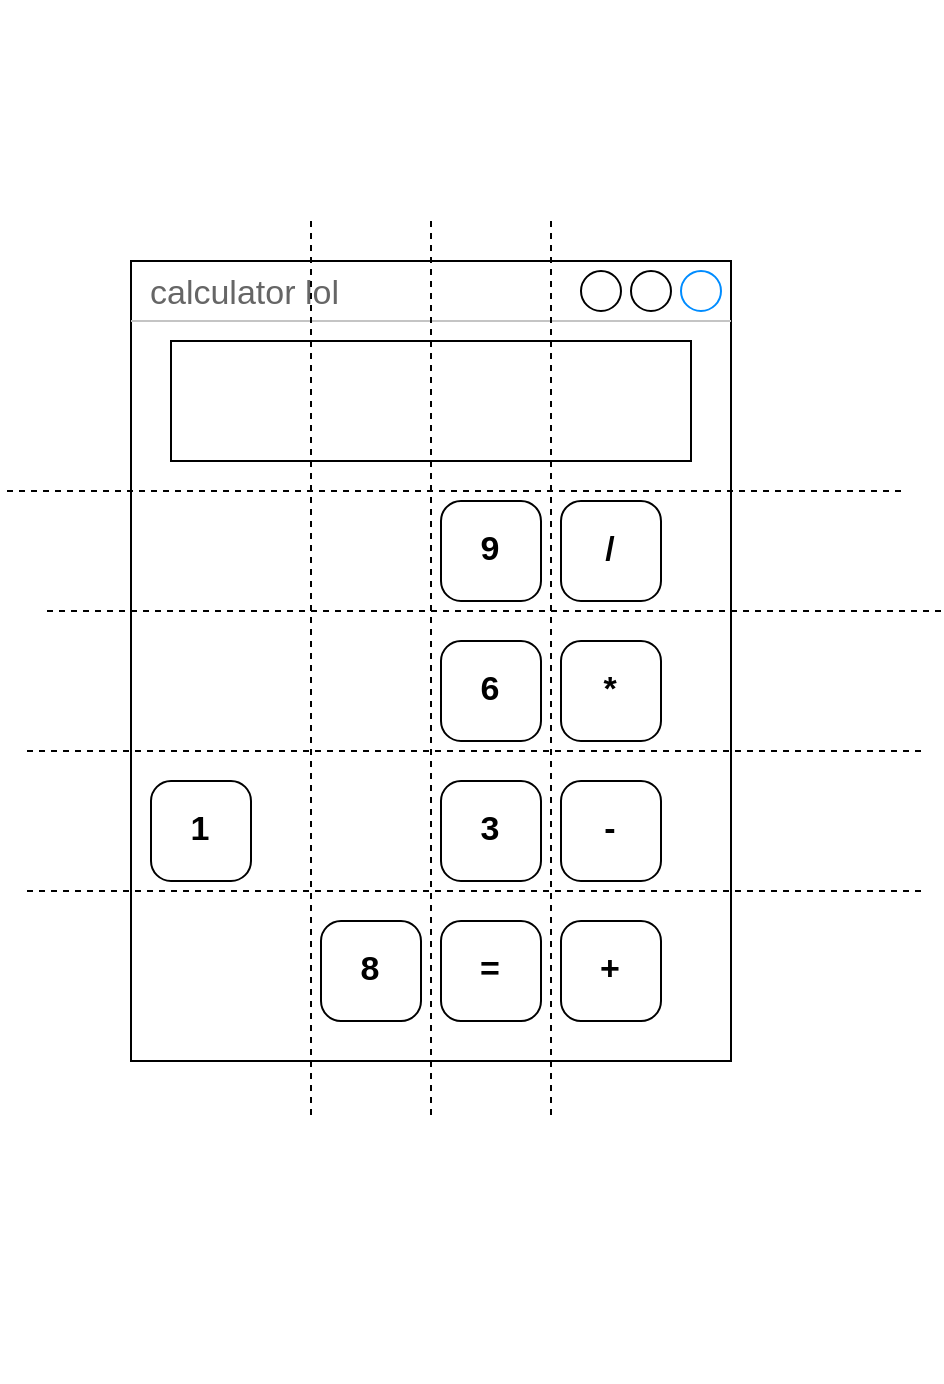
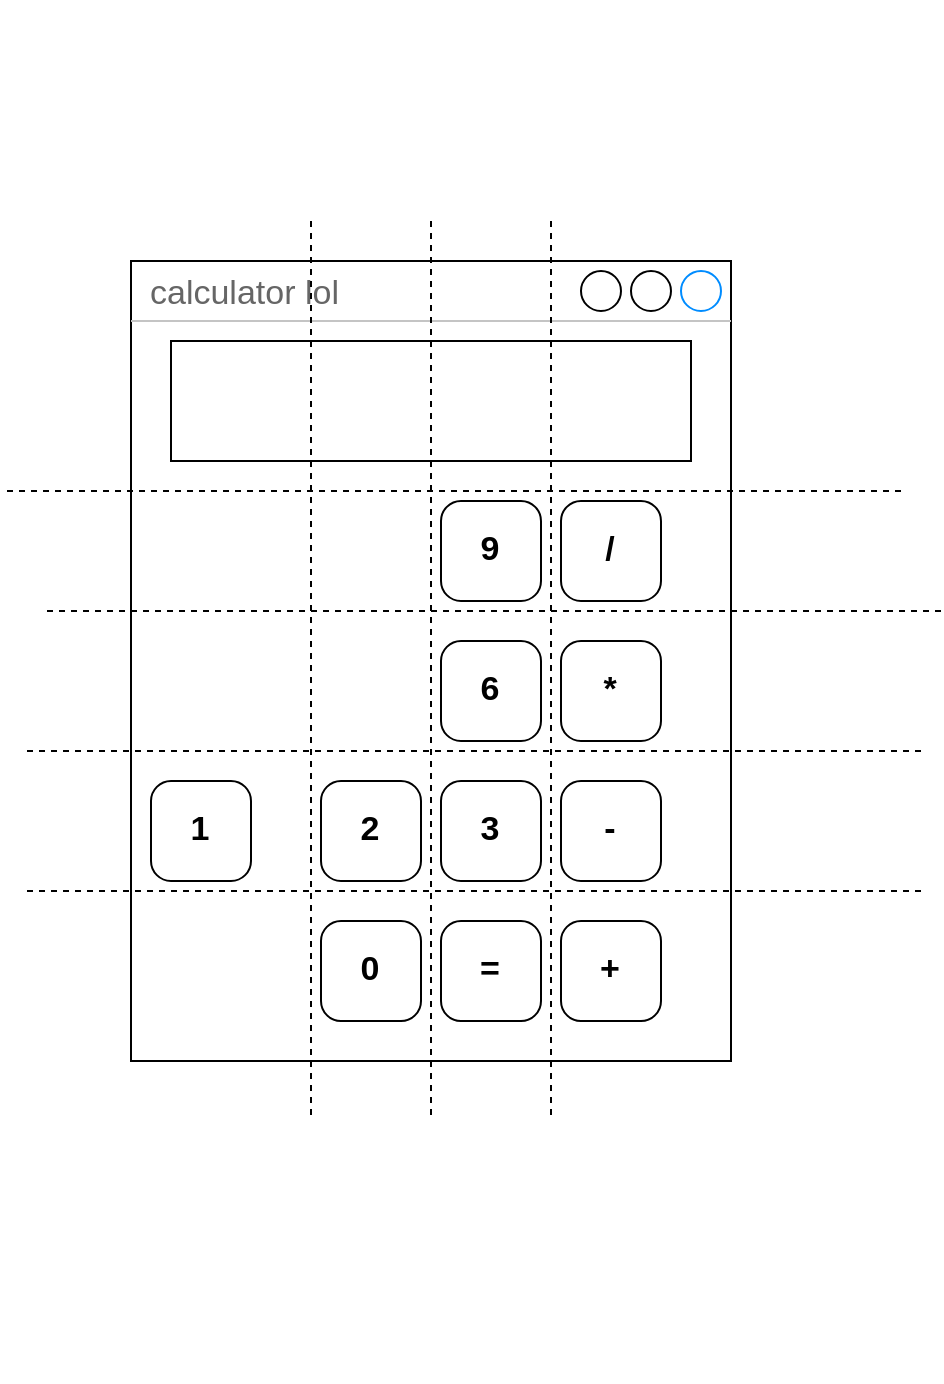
none -> (371, 831)
(371, 971) -> (371, 971)
